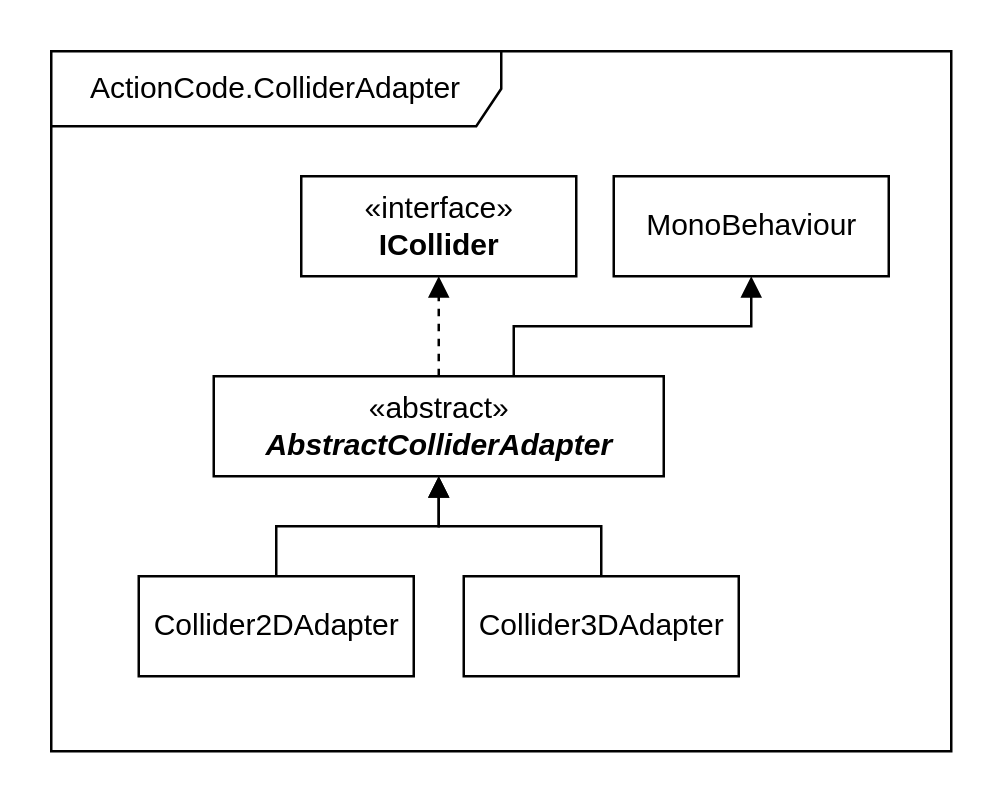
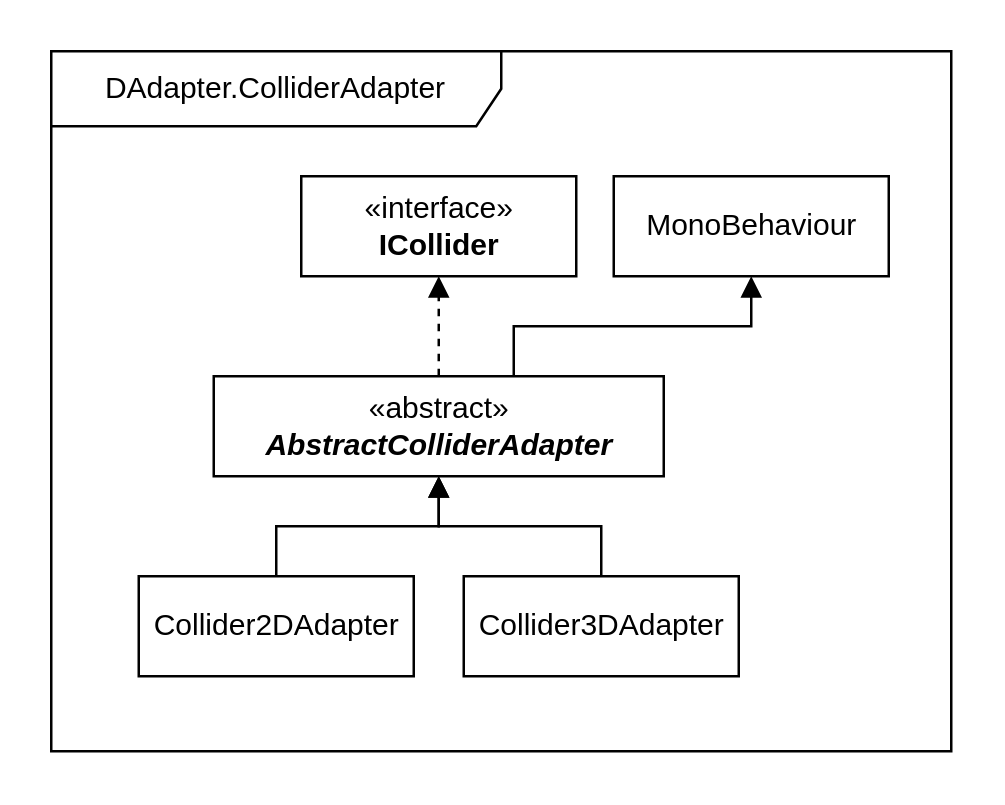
(276, 89) -> (276, 89)
